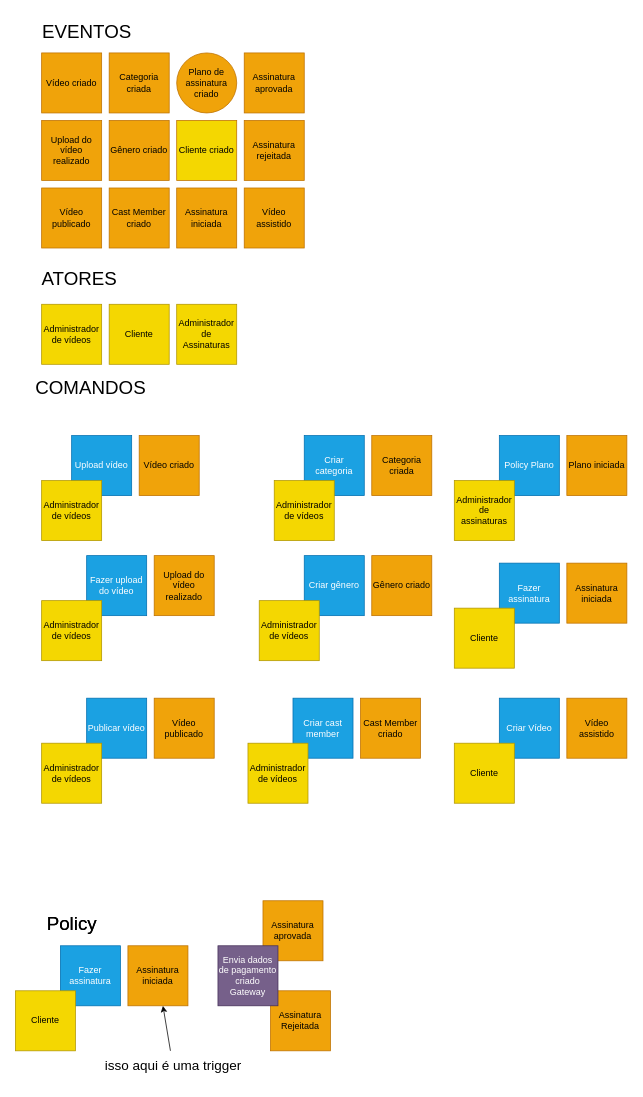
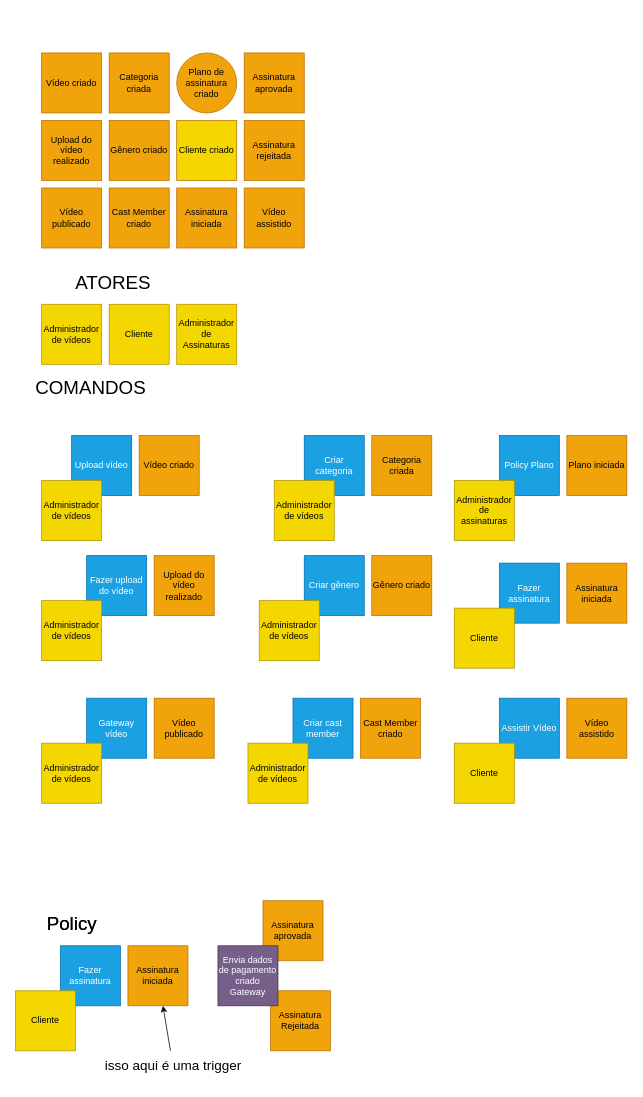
(87, 30) -> none
(79, 278) -> (113, 282)
(117, 728) -> (117, 728)
(529, 728) -> (529, 728)
